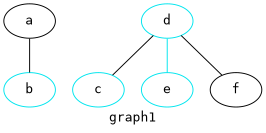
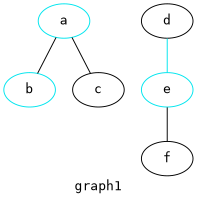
(30, 21) -> (64, 21)
(167, 21) -> (167, 21)
(133, 55) -> (81, 55)
(202, 55) -> (167, 124)
(98, 90) -> (98, 90)
